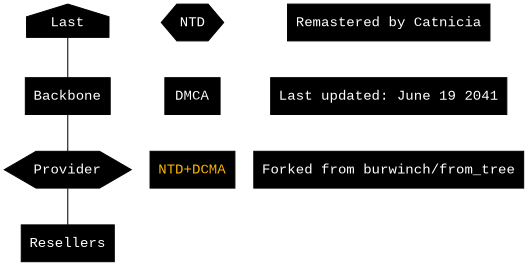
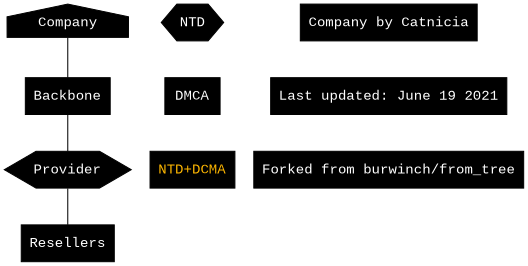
(68, 22) -> (68, 22)
(389, 22) -> (389, 22)
(389, 96) -> (389, 96)
